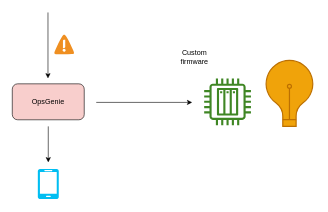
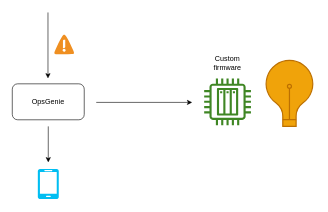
(195, 57) -> (228, 63)
(48, 102) -> (48, 102)
